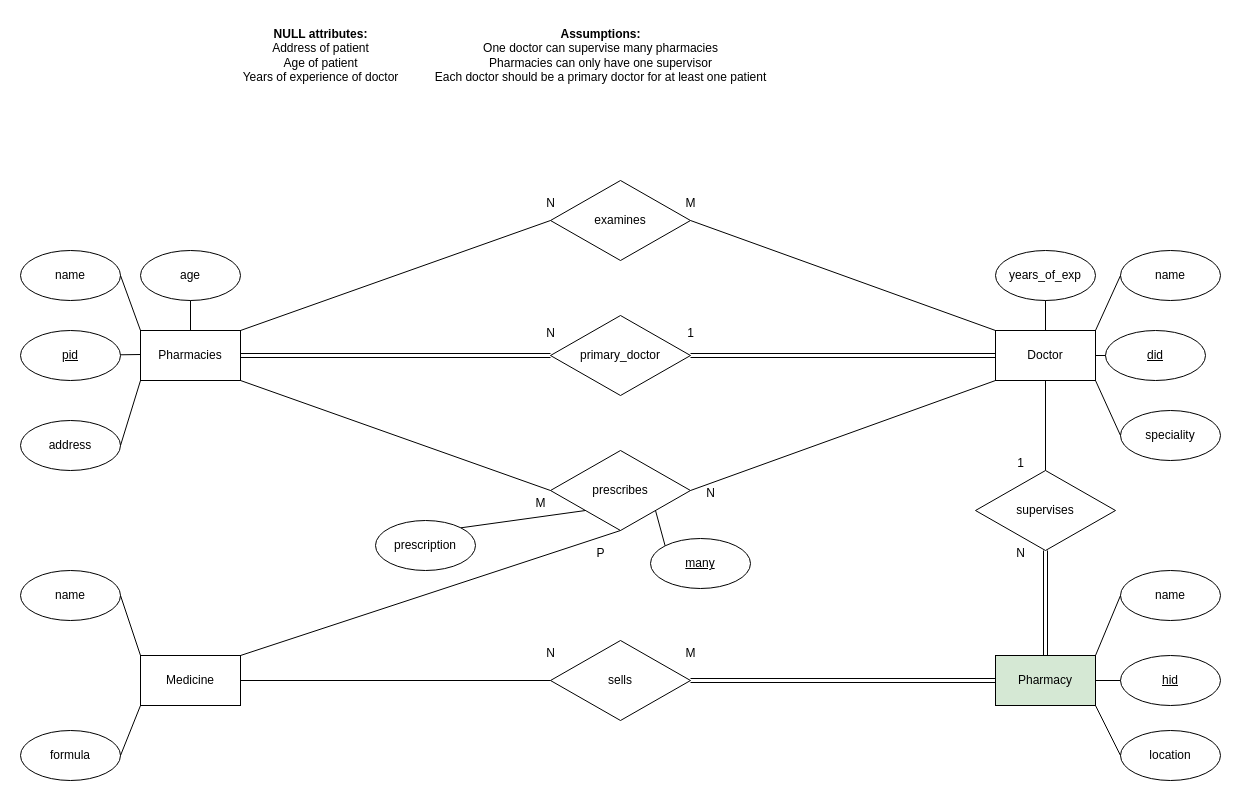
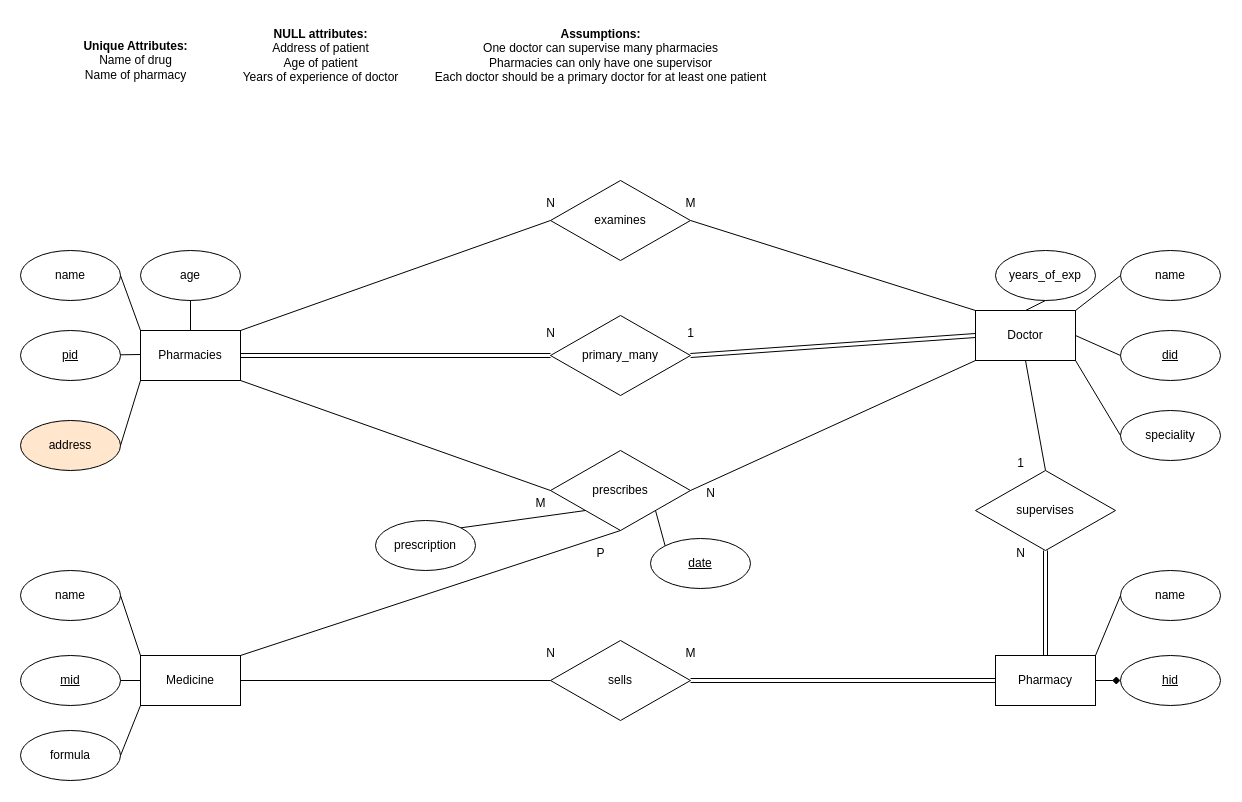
none -> (136, 61)
(621, 356) -> (621, 356)
(1046, 356) -> (1026, 336)
(1156, 356) -> (1171, 356)
(71, 446) -> (71, 446)
(701, 564) -> (701, 564)
none -> (71, 681)
none -> (131, 681)
(1046, 681) -> (1046, 681)
(1116, 681) -> (1112, 681)
(1108, 730) -> none
(1171, 756) -> none
